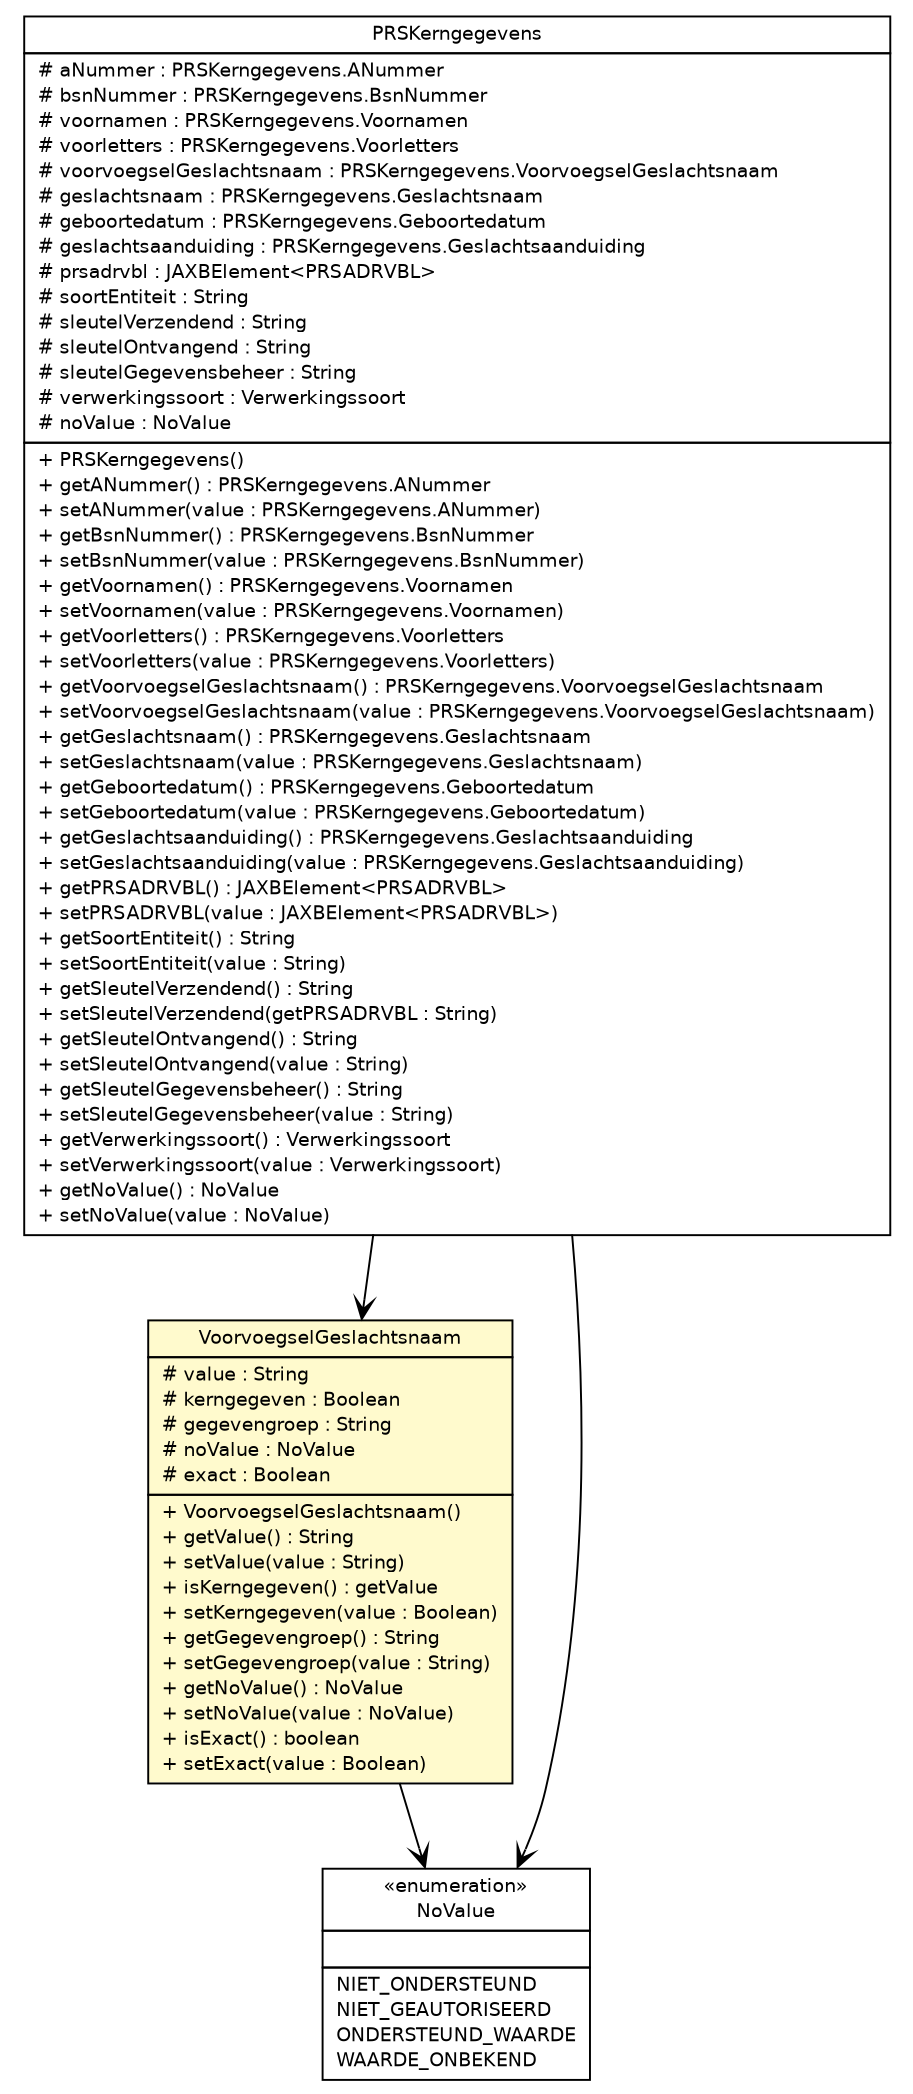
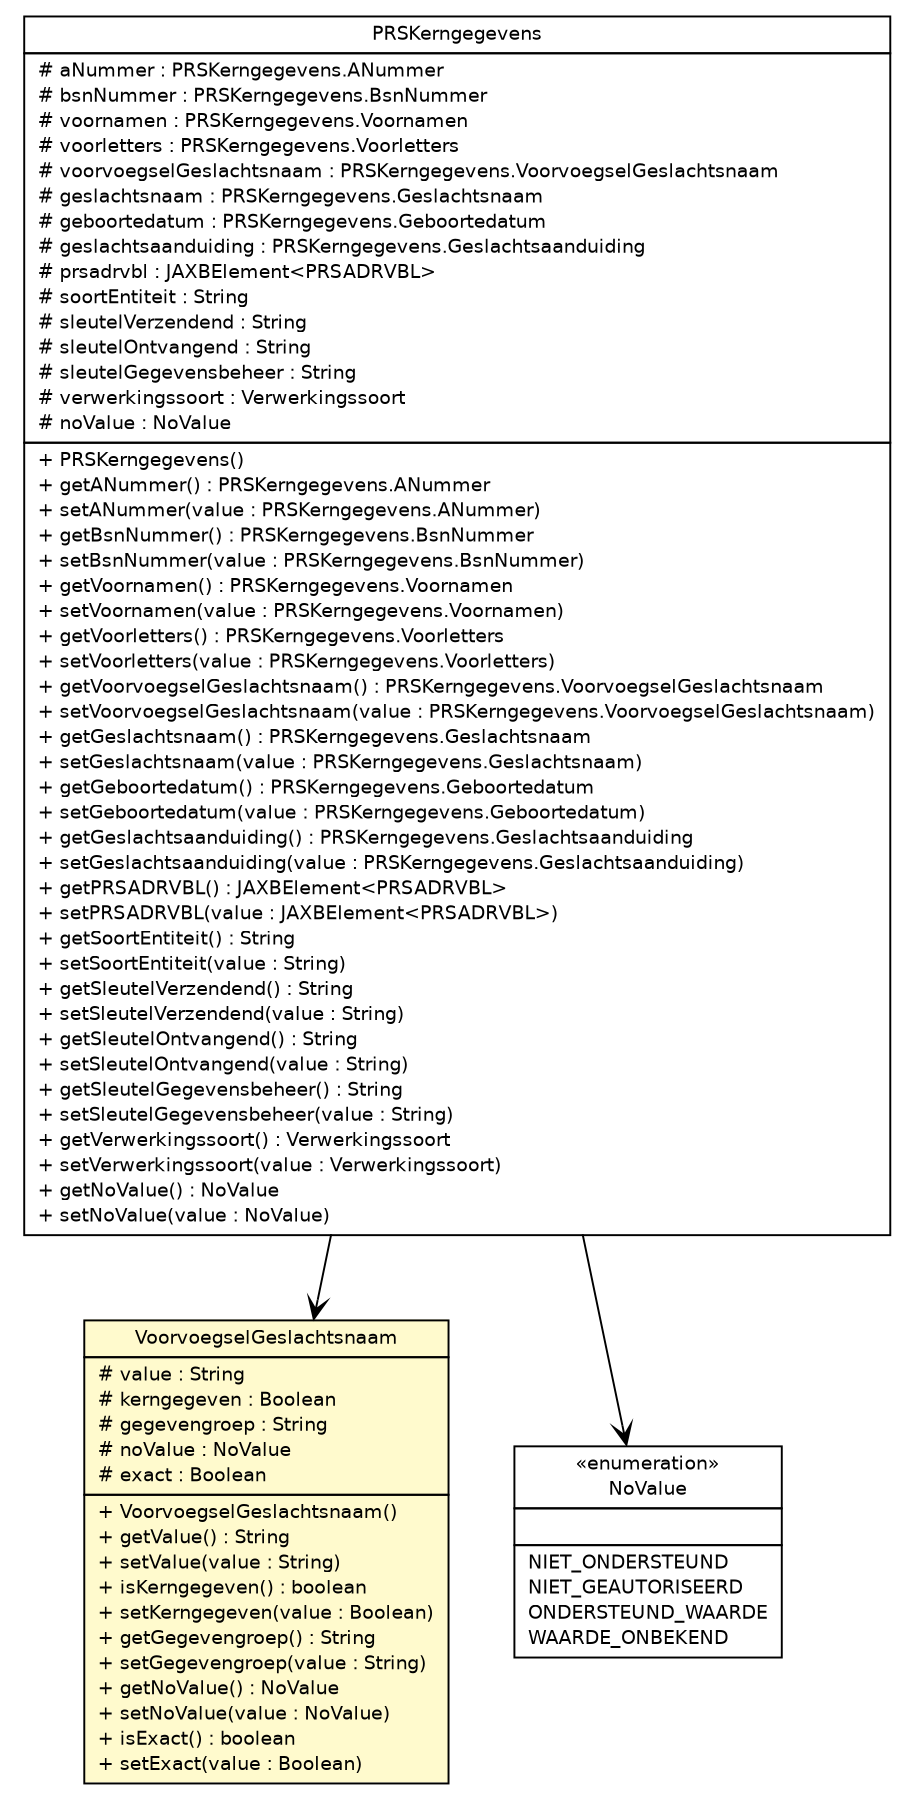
(268, 1014) -> (222, 1014)
(300, 1588) -> (232, 1588)
(409, 1816) -> none
